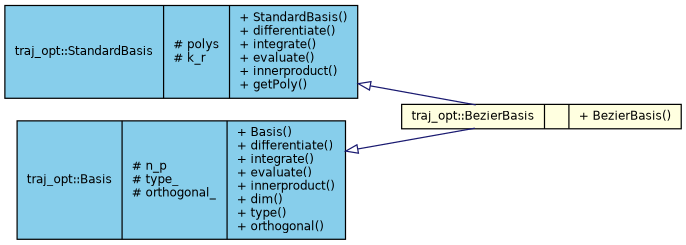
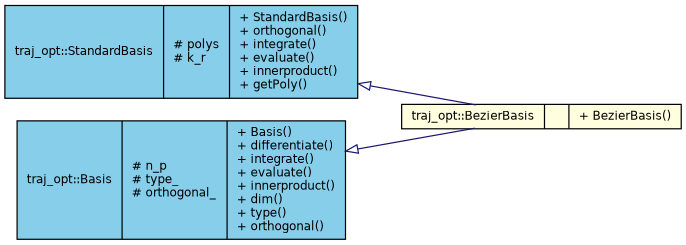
(288, 31) -> (283, 31)
